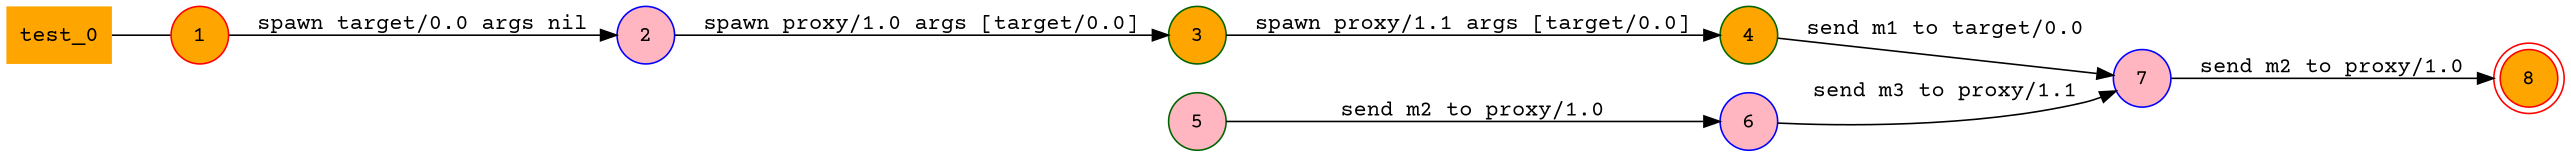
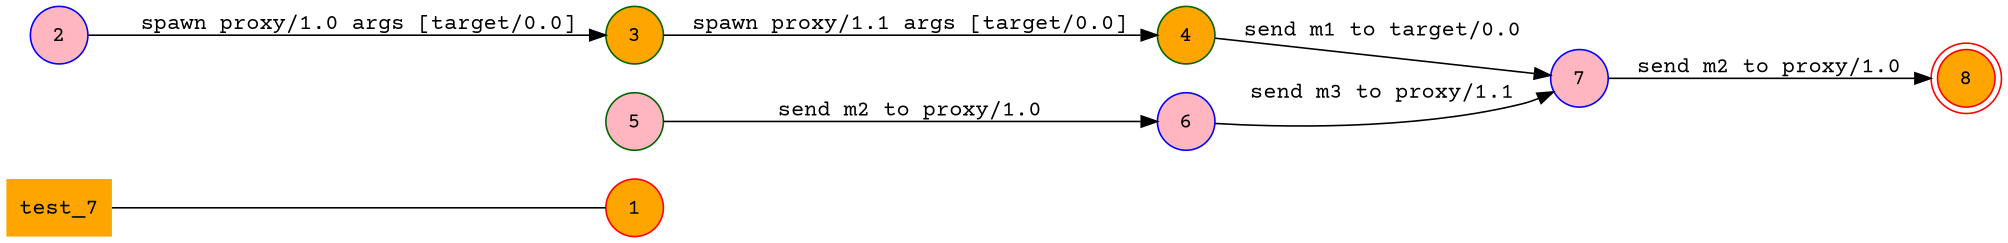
(59, 35) -> (59, 208)
(415, 35) -> none
